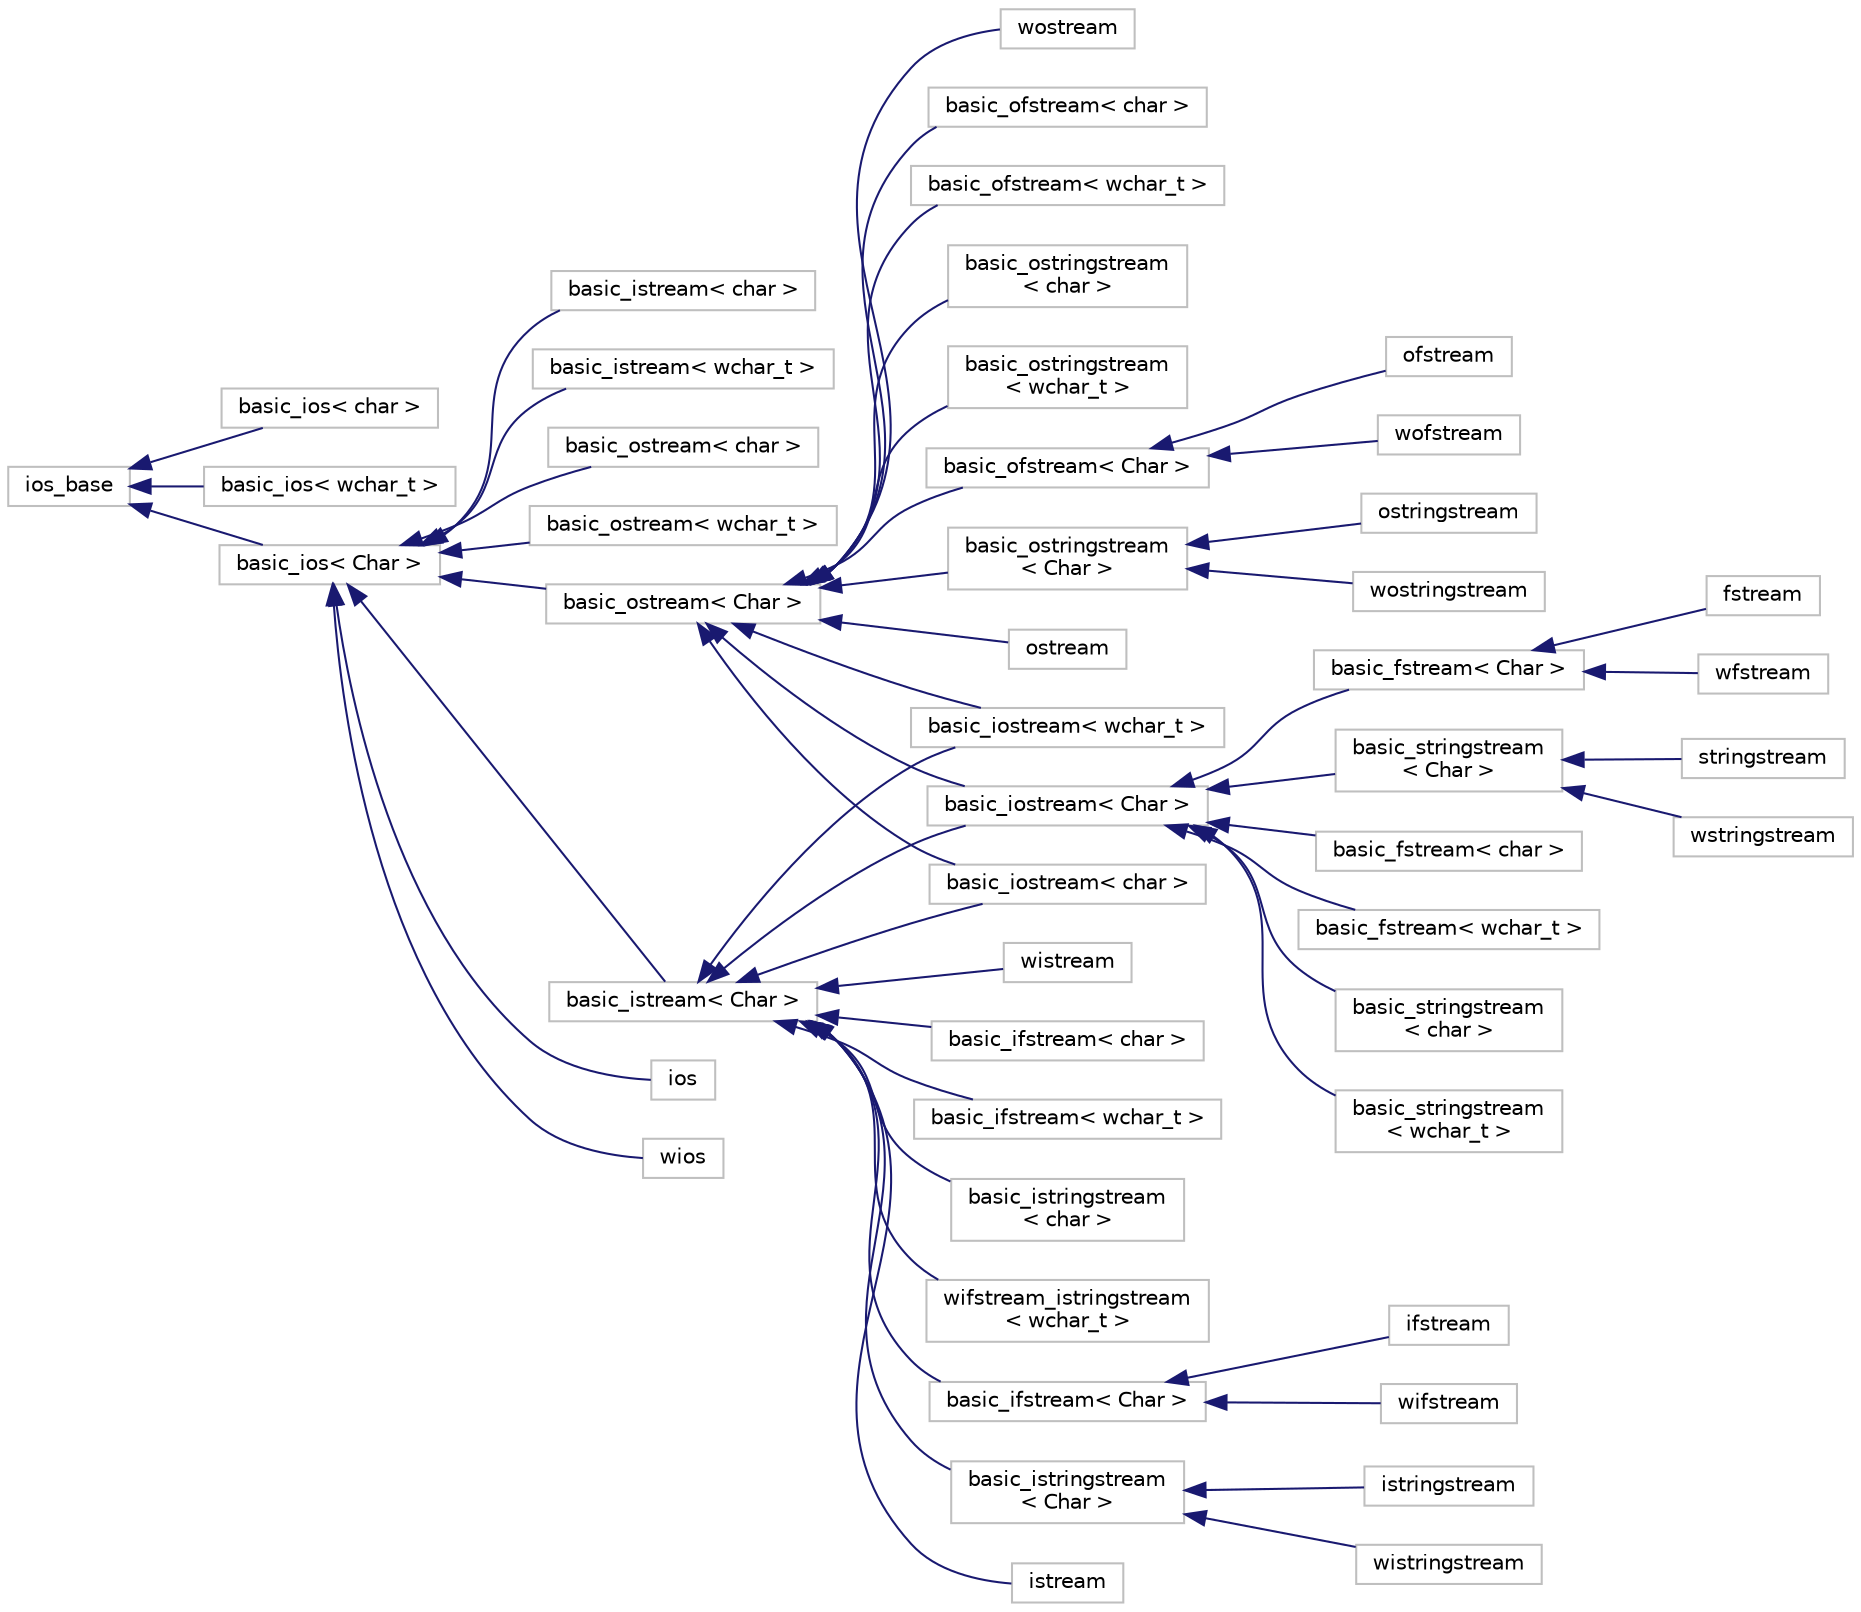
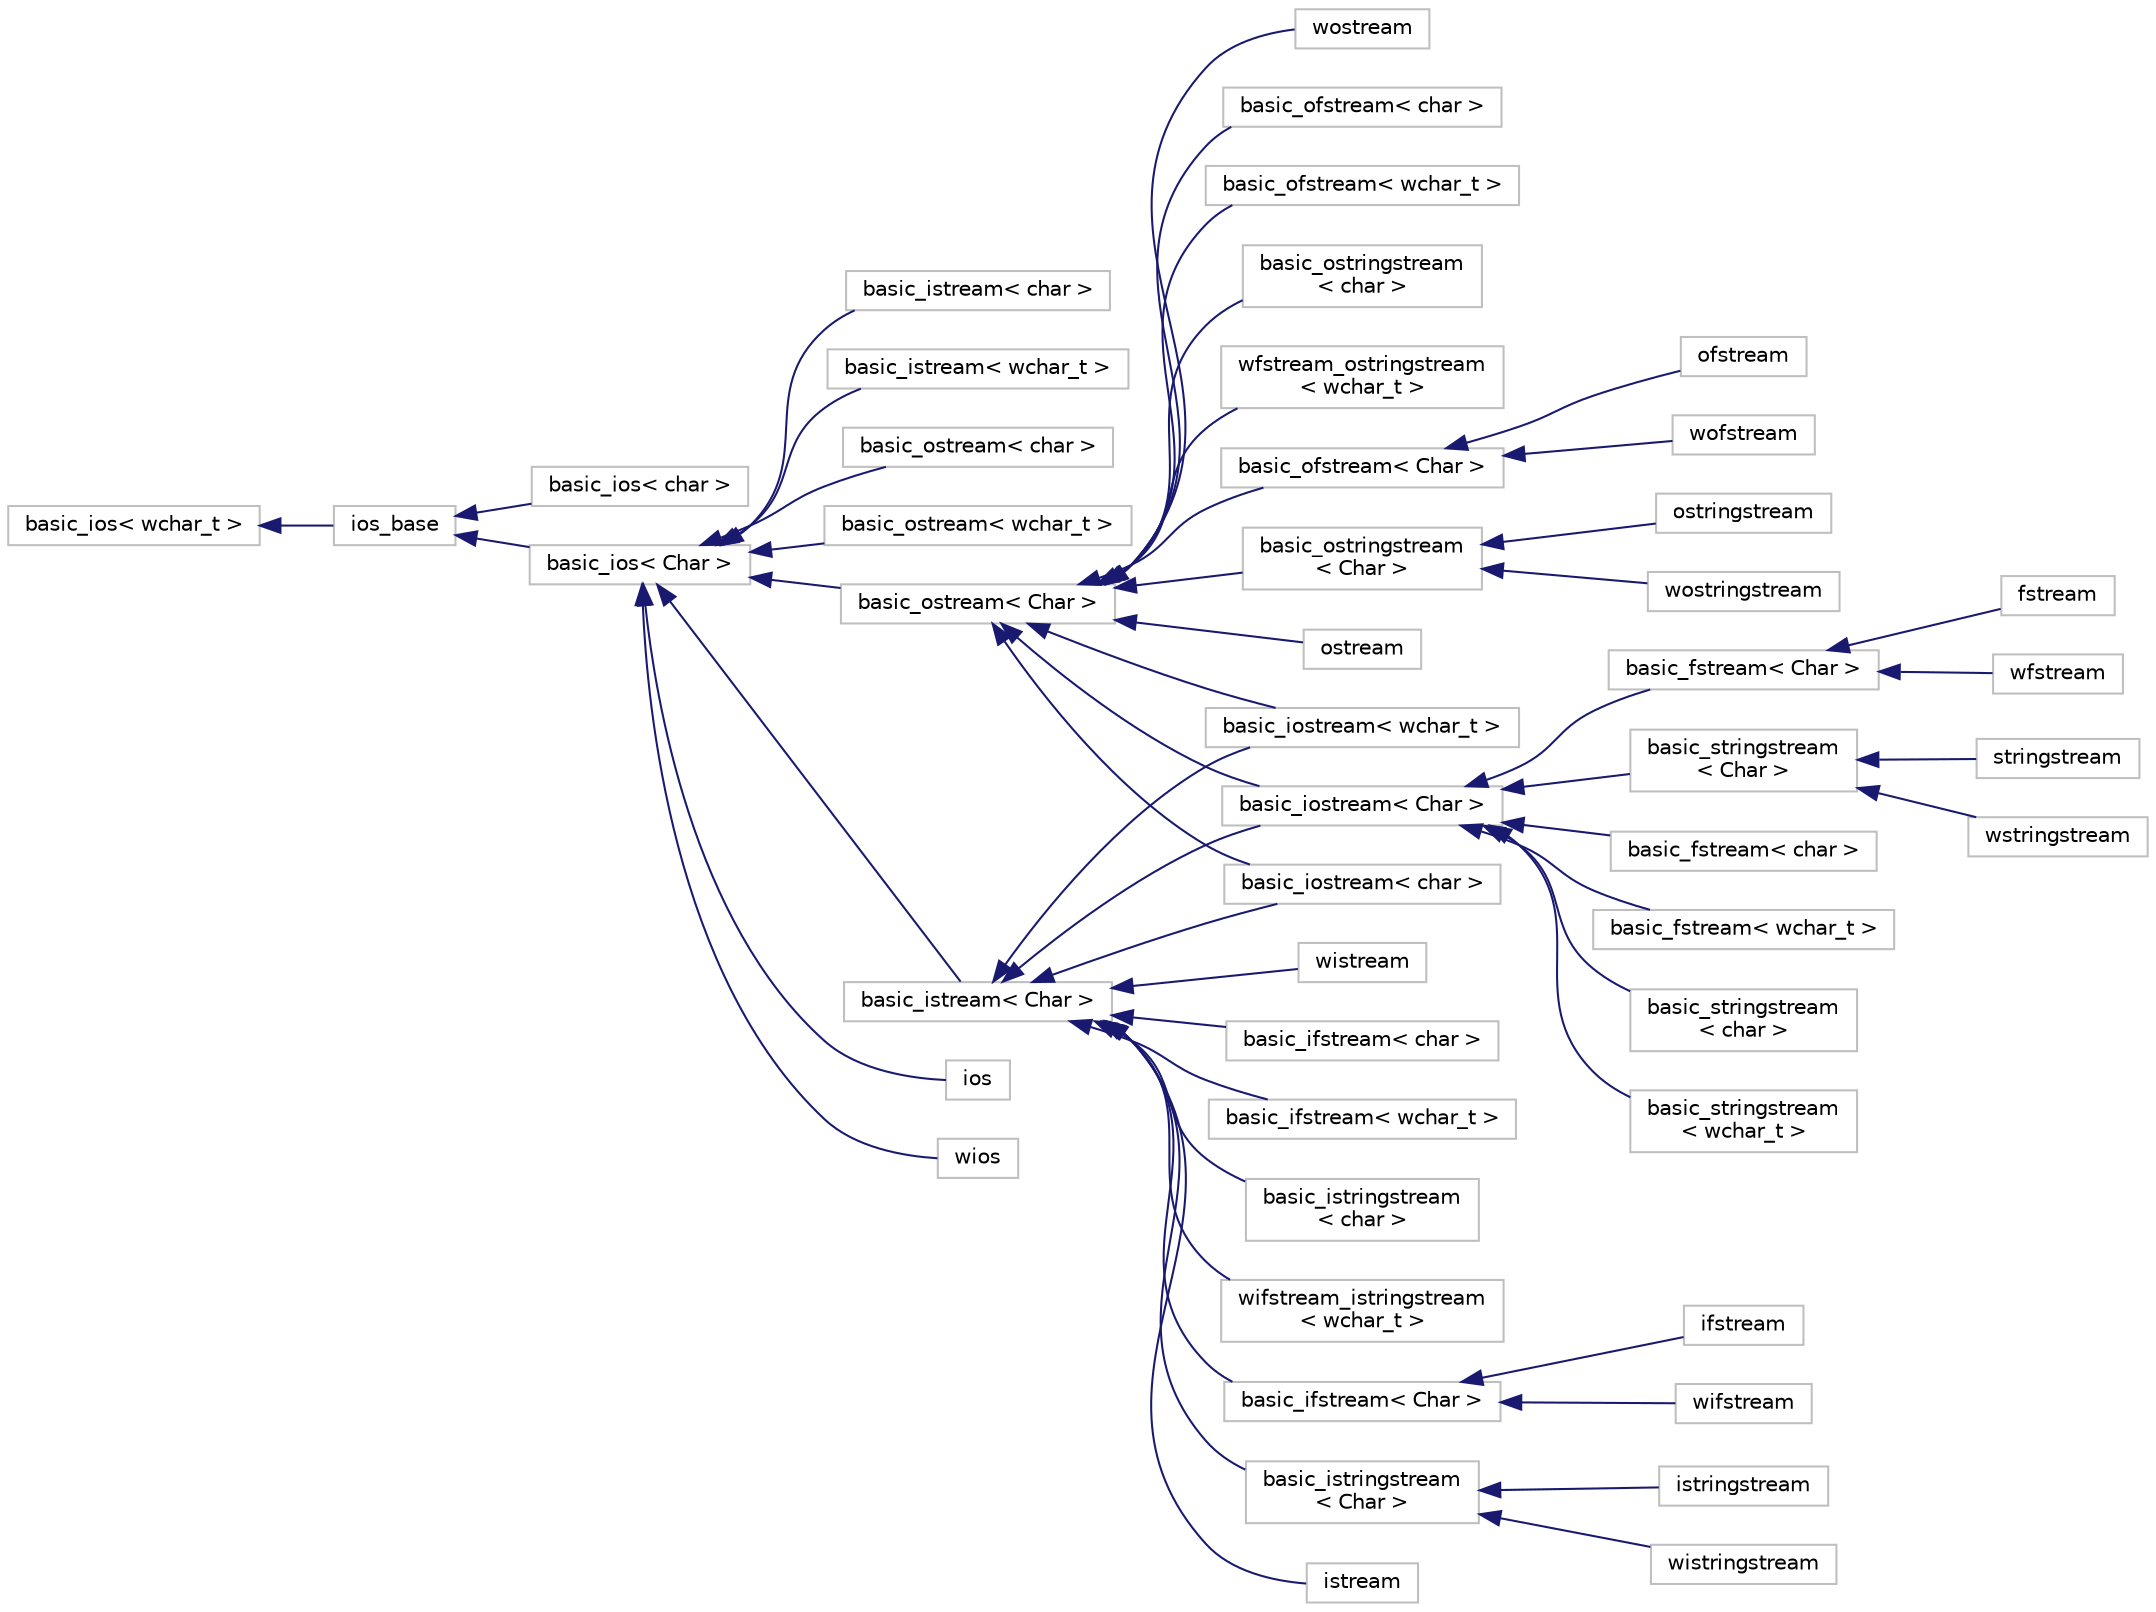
(1068, 377) -> (1362, 377)
(177, 486) -> (307, 526)
